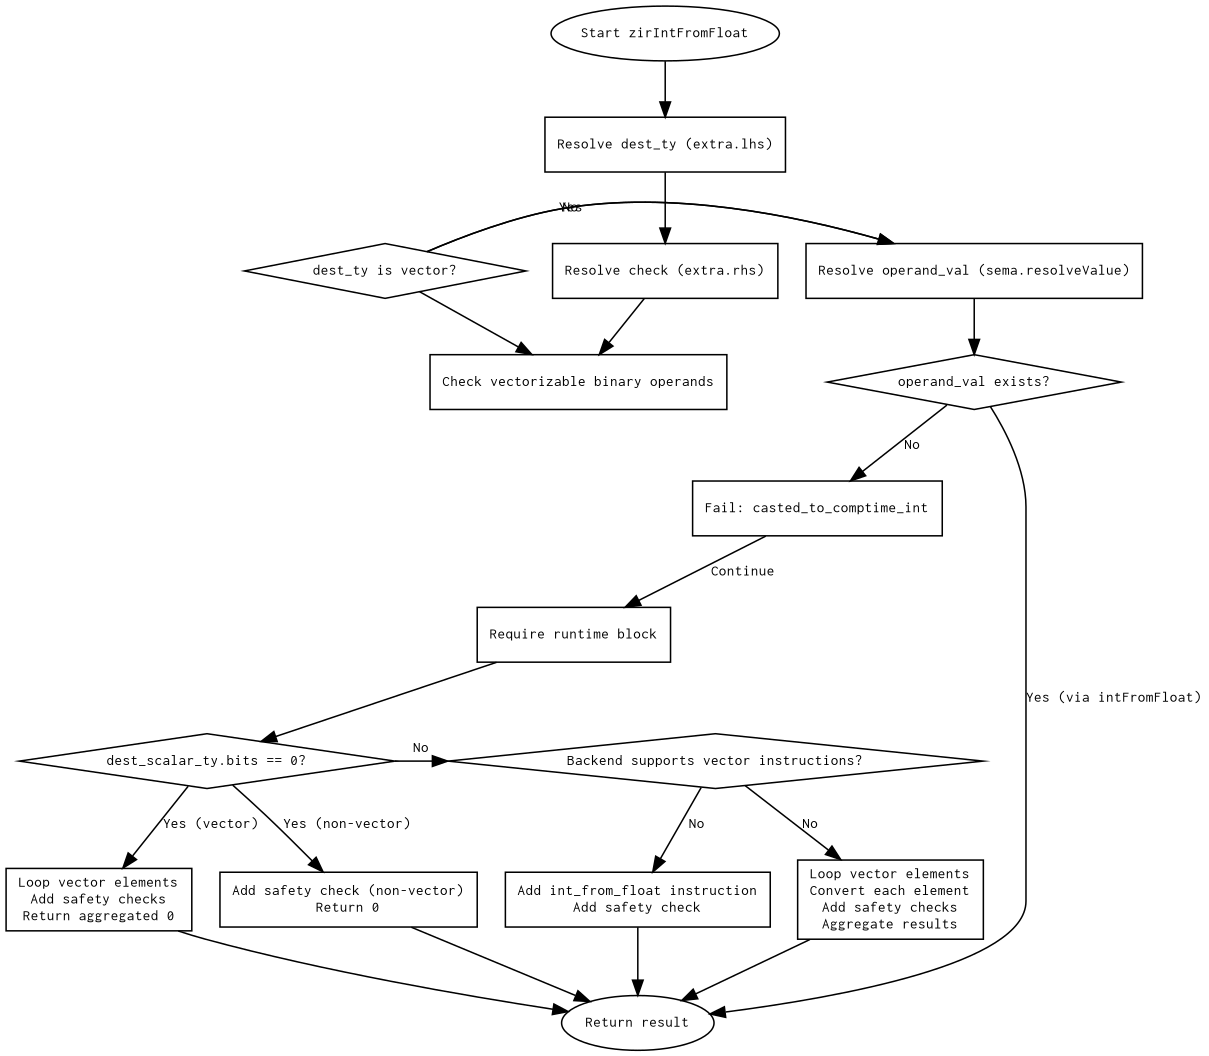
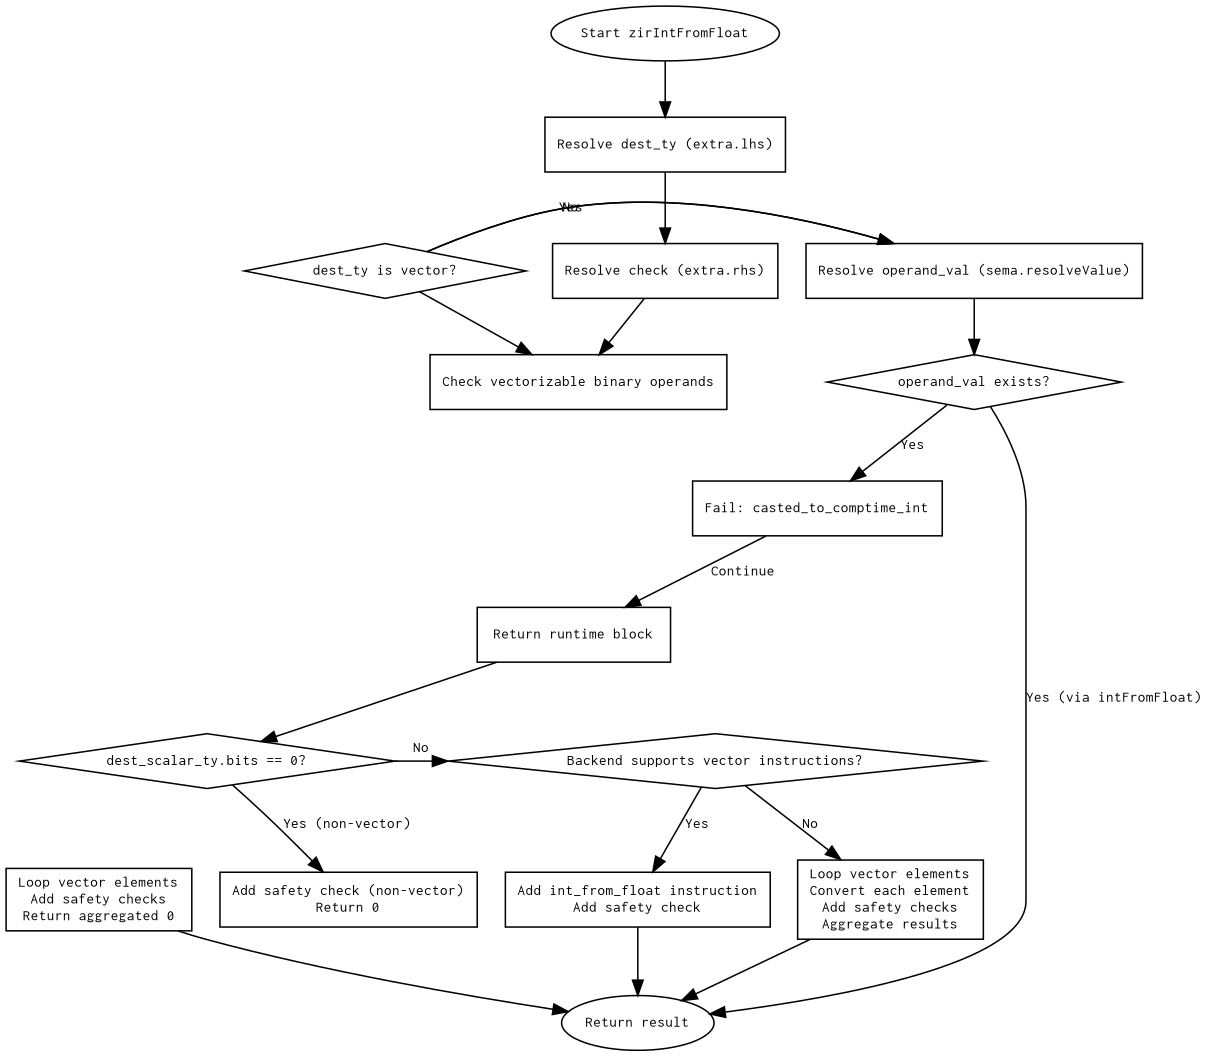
(913, 445) -> (913, 445)
(574, 635) -> (574, 635)
(160, 821) -> none
(697, 824) -> (697, 824)
(493, 961) -> none
